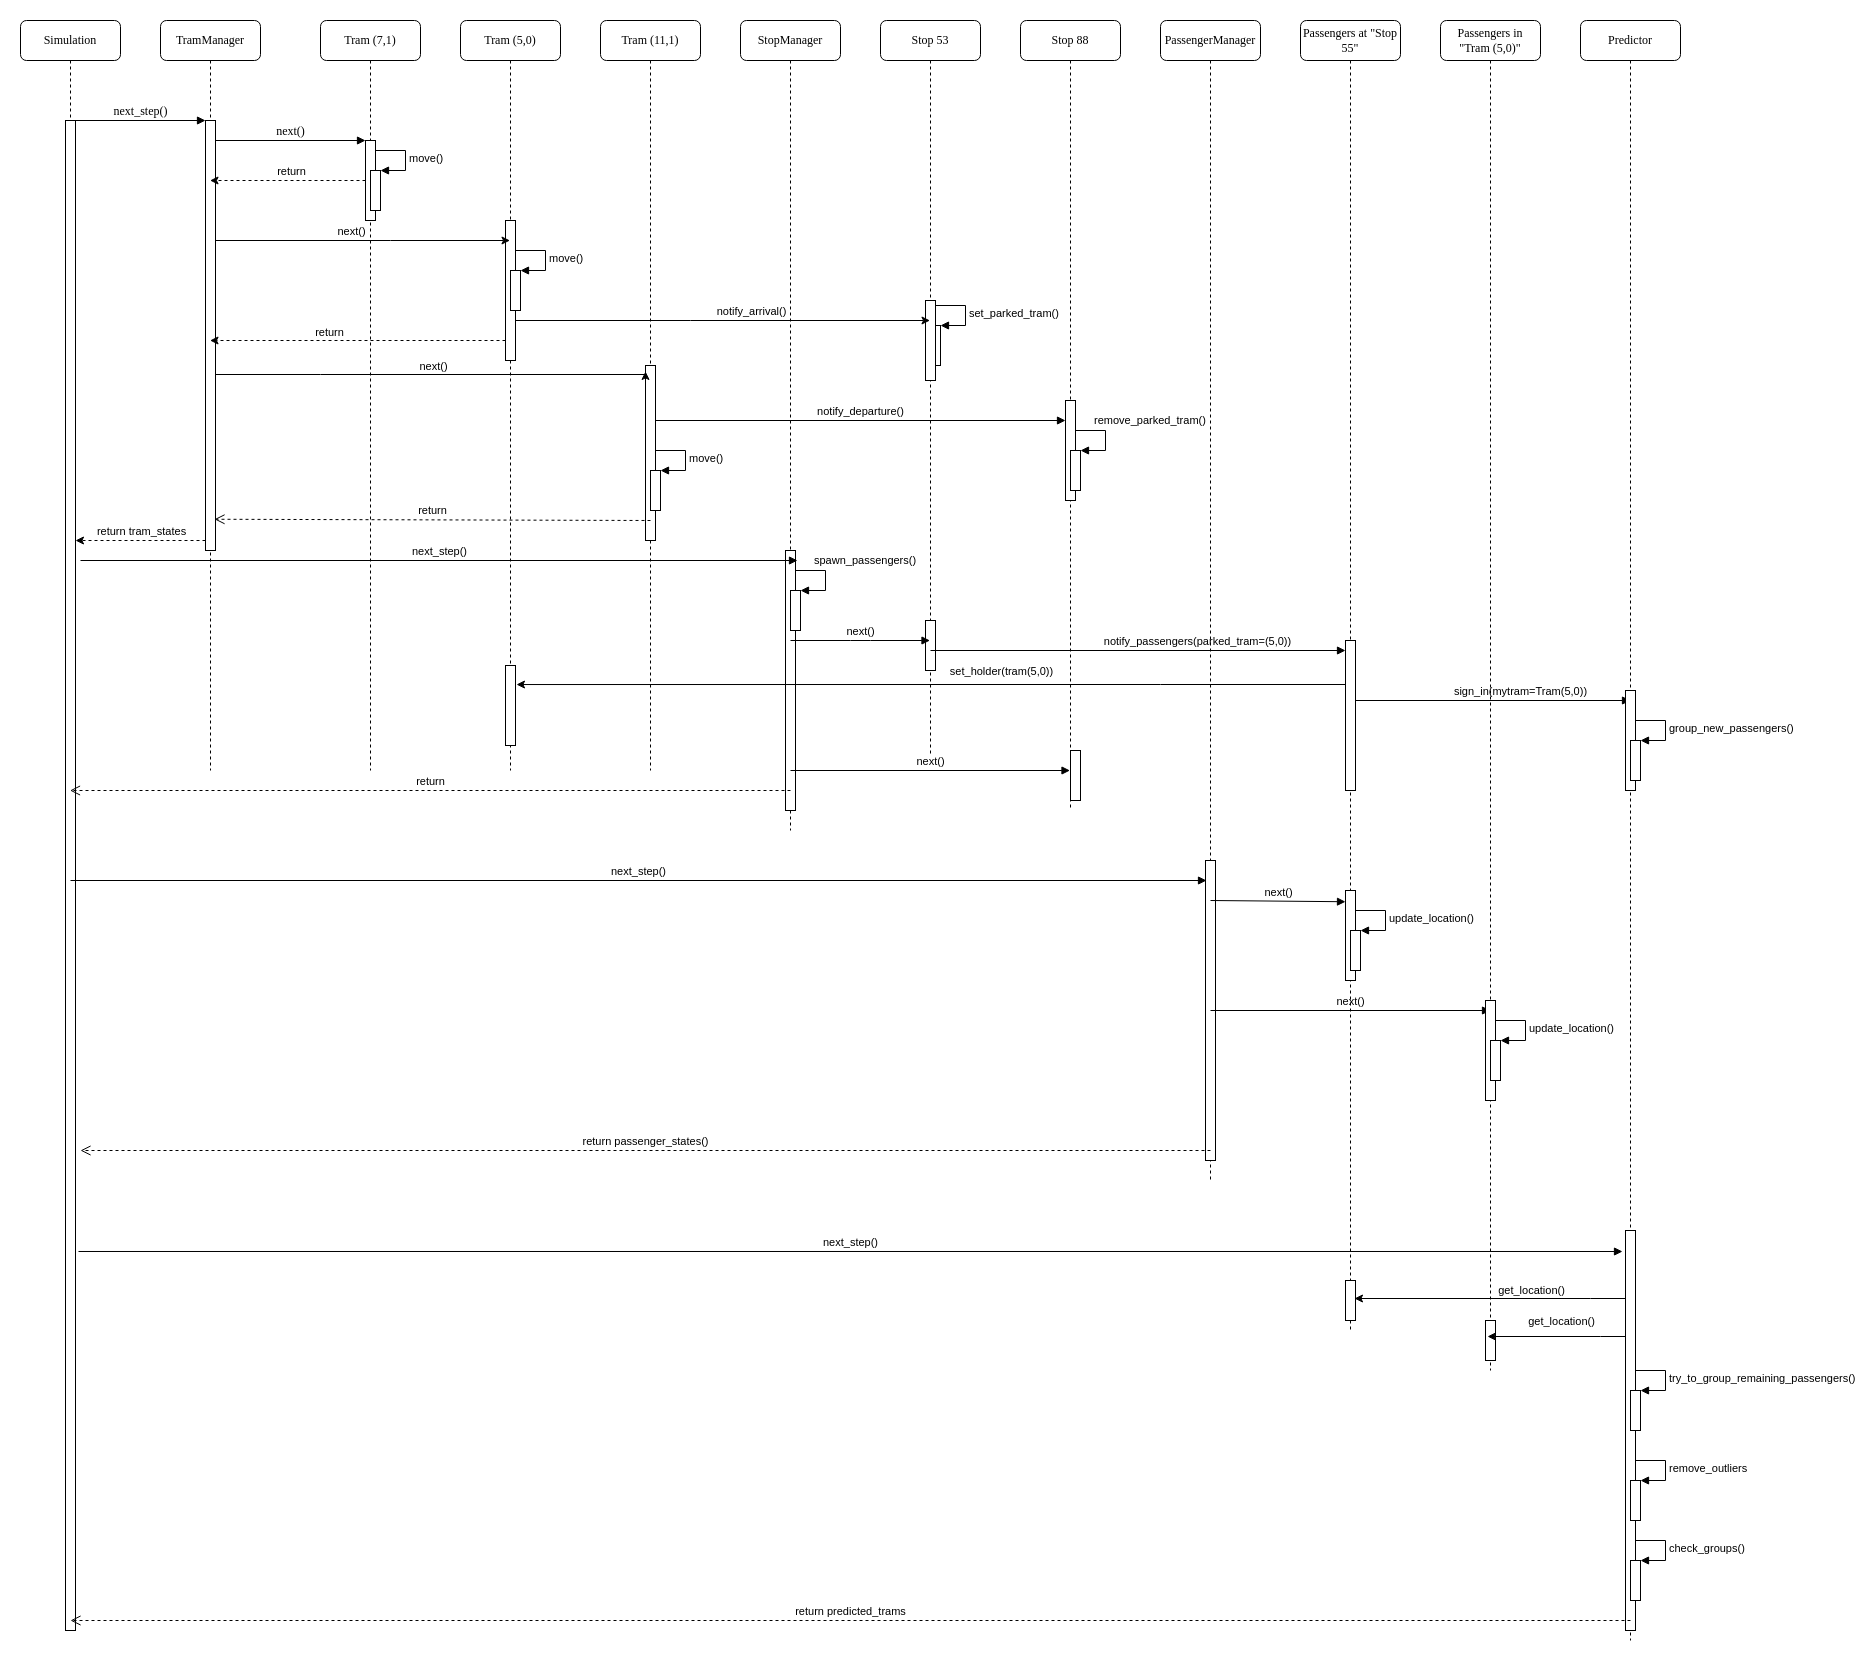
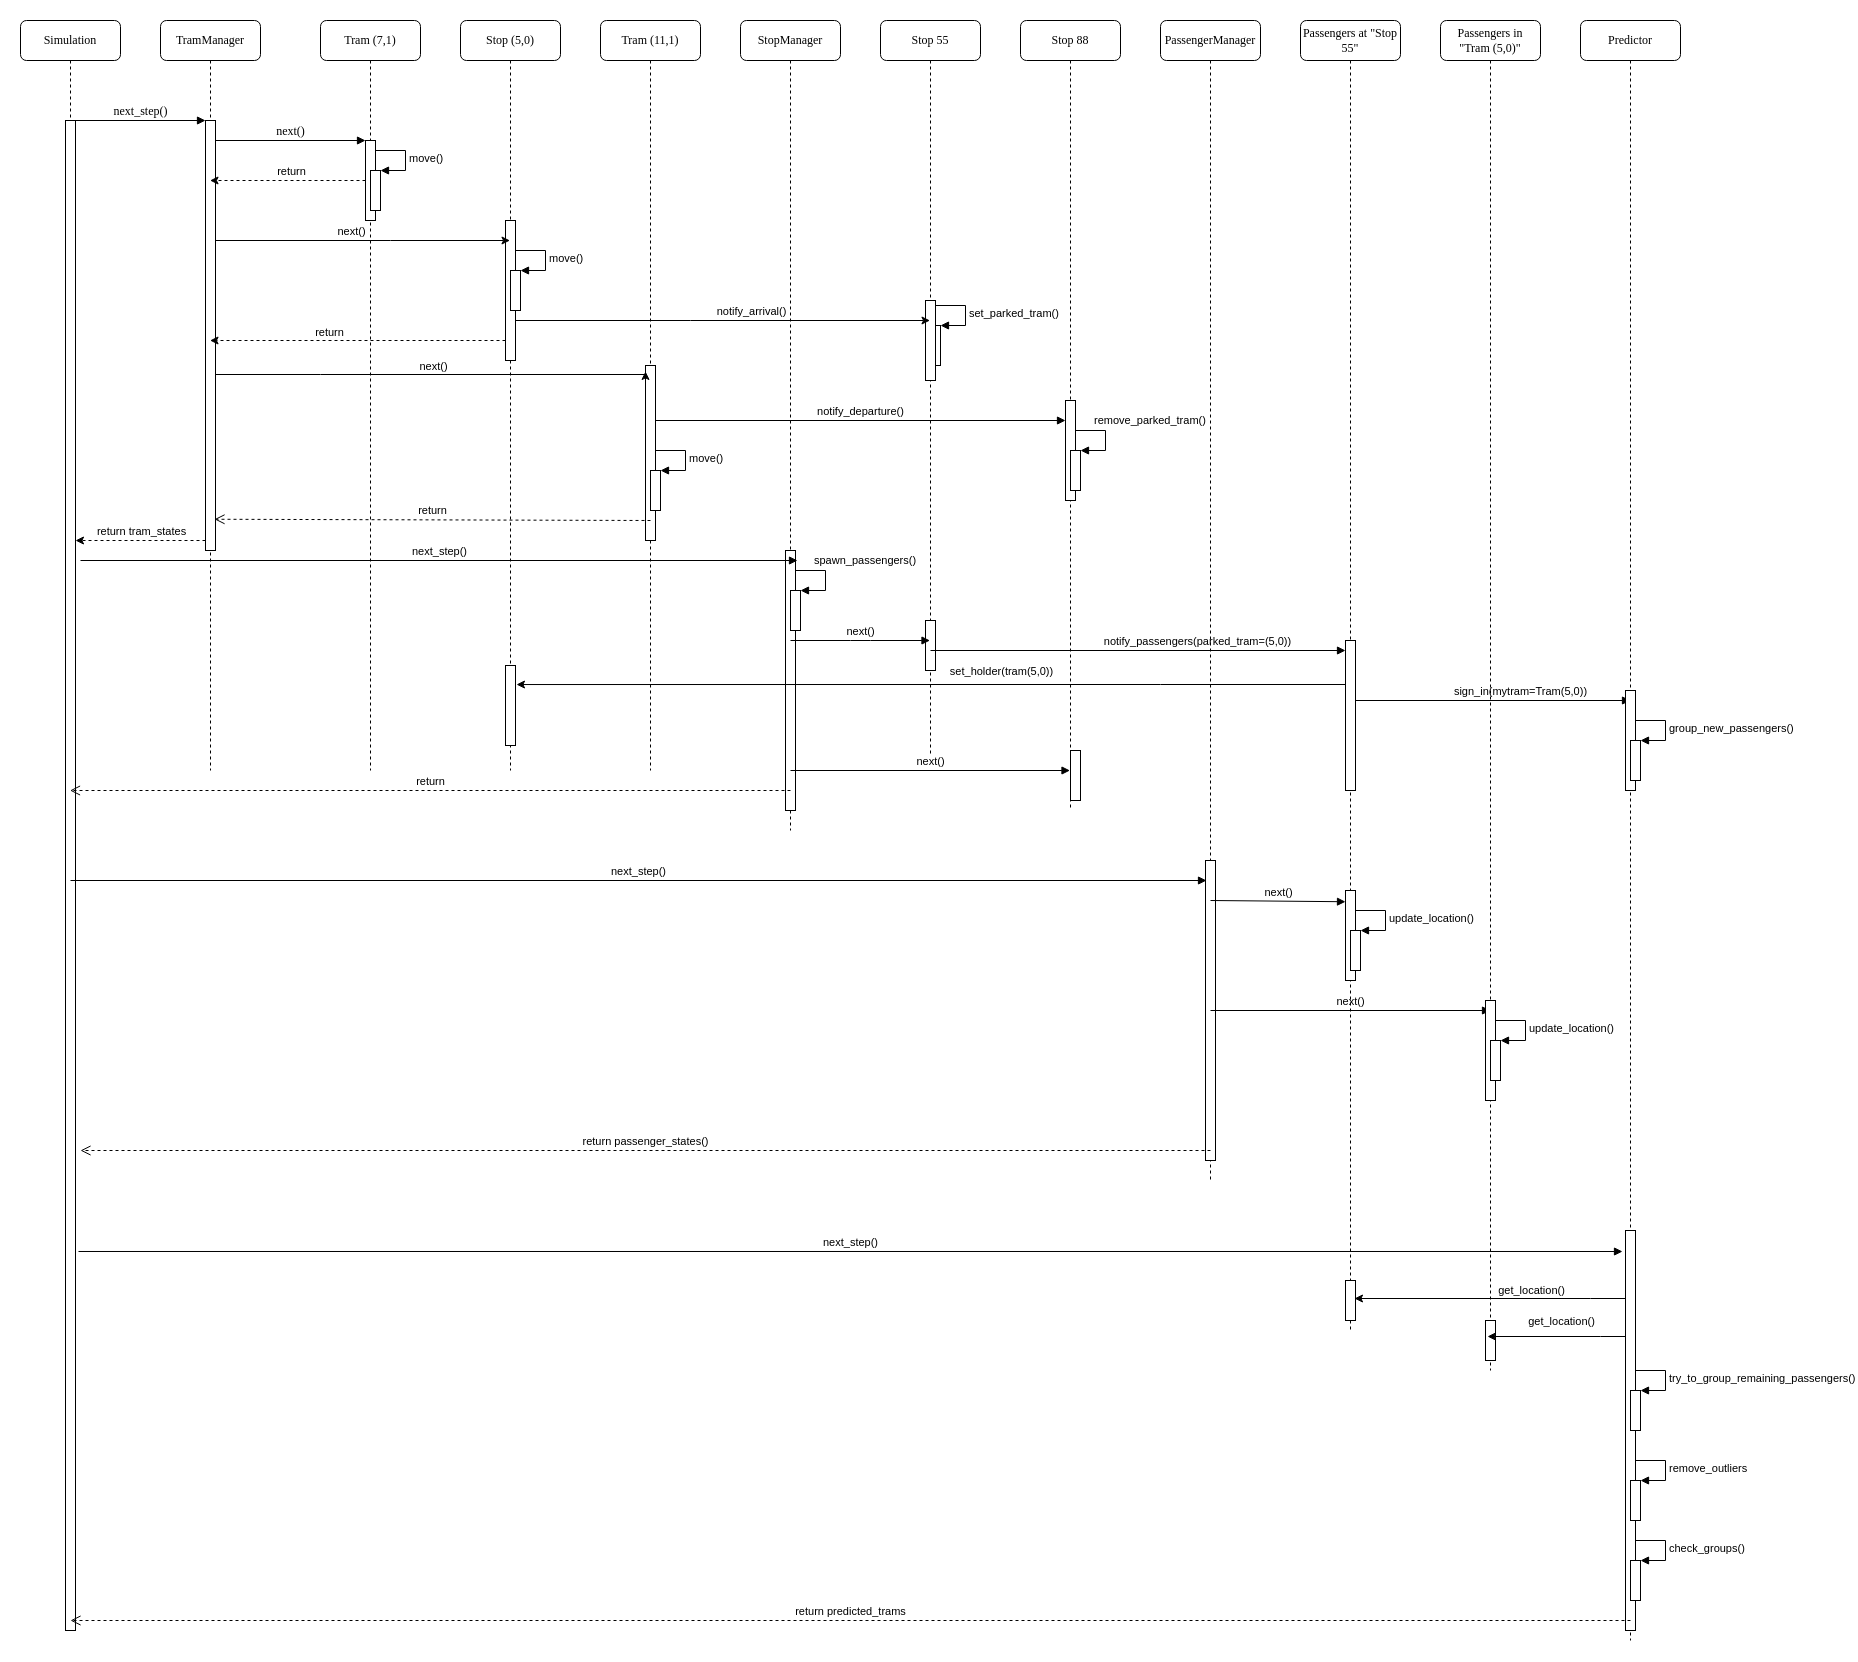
(511, 41) -> (511, 41)
(931, 41) -> (931, 41)
